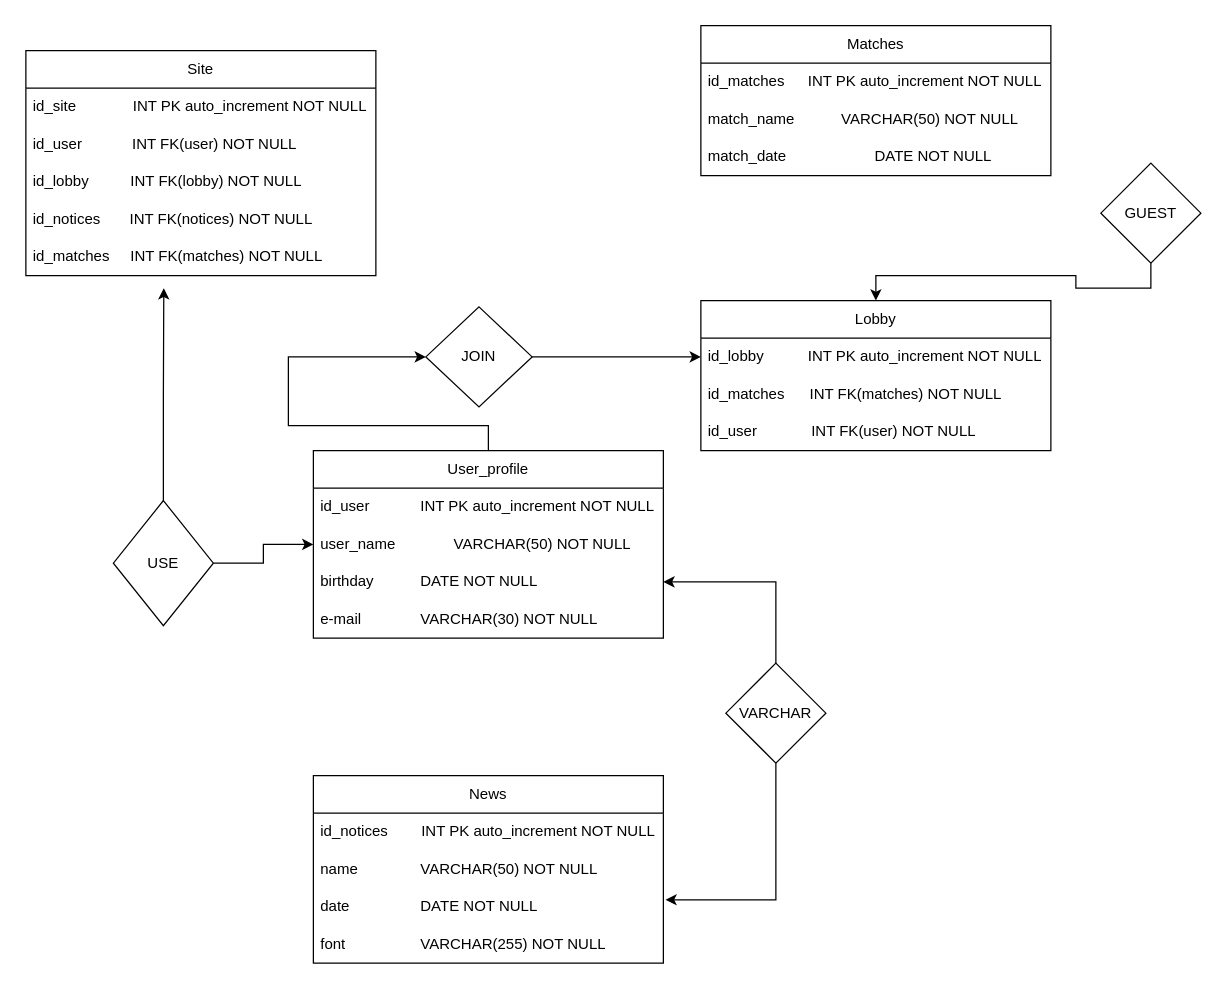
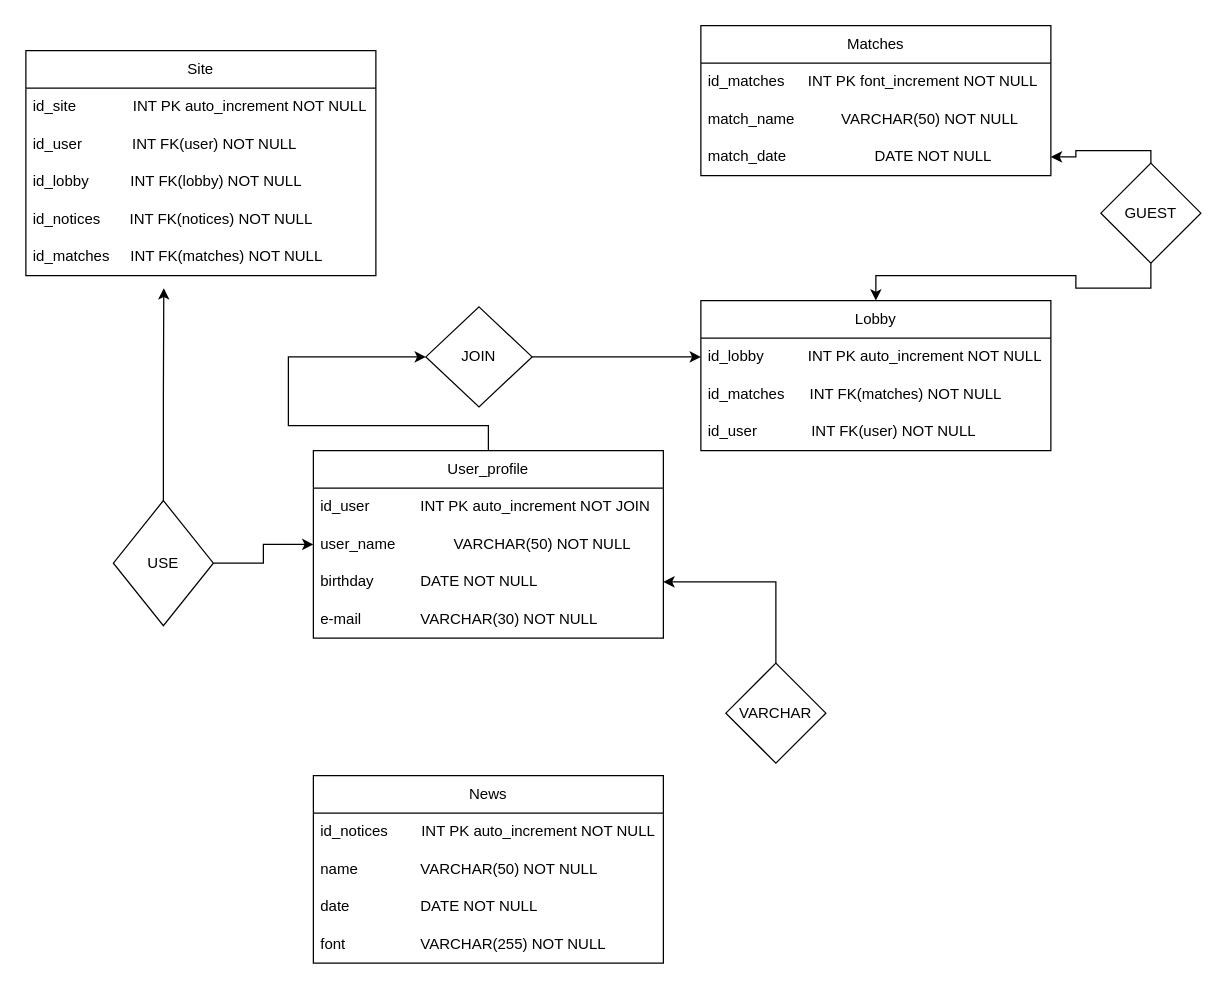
(869, 82) -> (869, 82)
none -> (1108, 151)
(473, 507) -> (473, 507)
(776, 883) -> none
